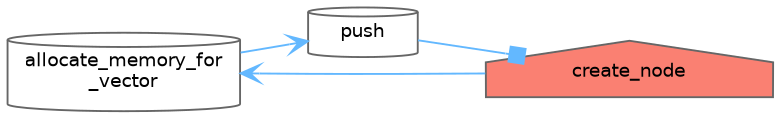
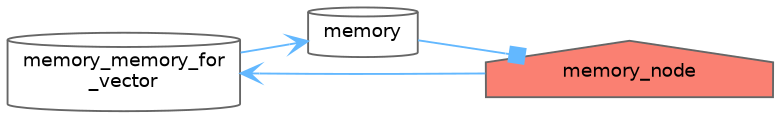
(363, 32) -> (363, 32)
(124, 72) -> (124, 72)
(629, 72) -> (629, 72)
